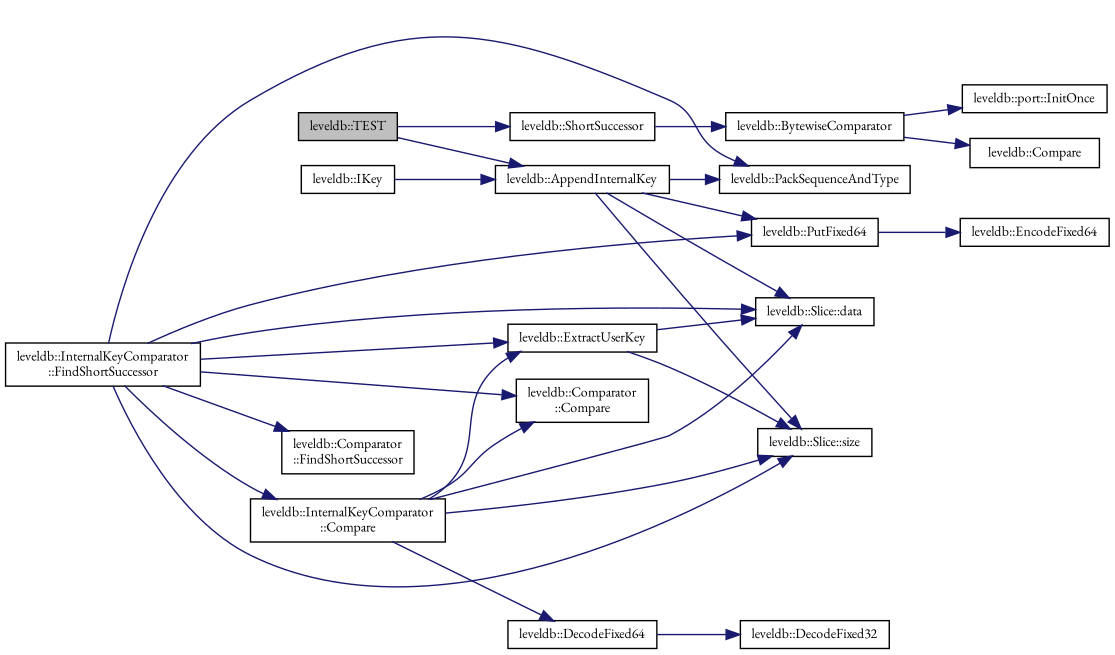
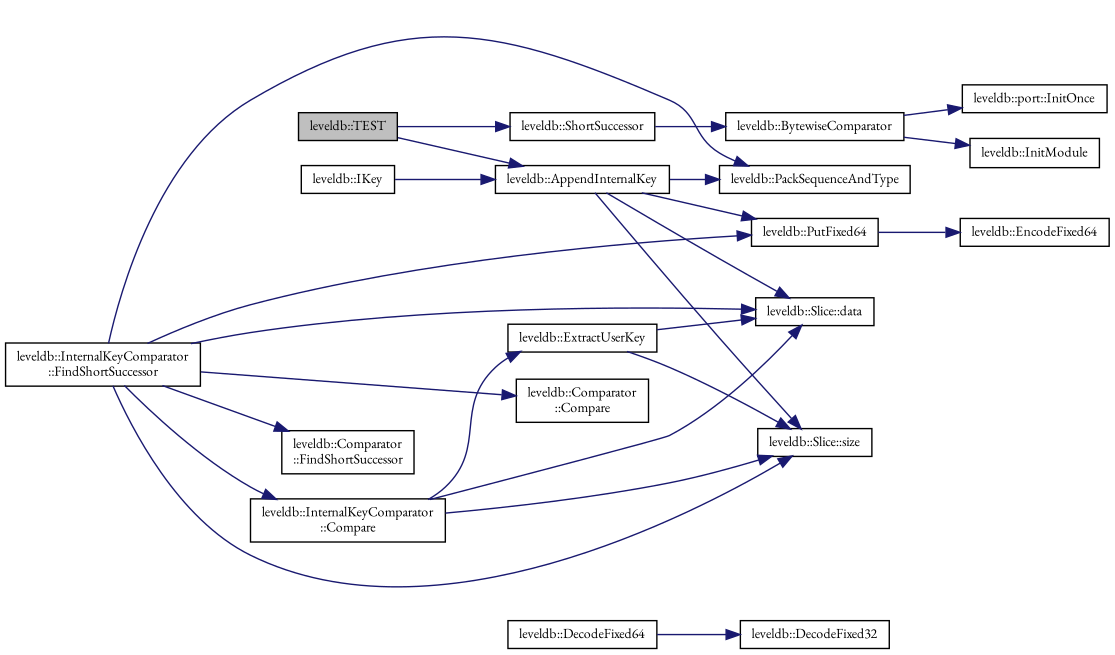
(1035, 153) -> (1035, 153)
(347, 351) -> none
(471, 466) -> none
(455, 573) -> none
